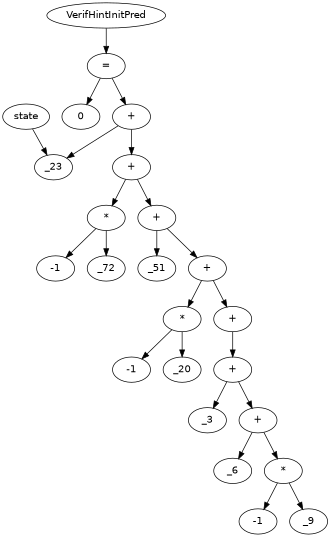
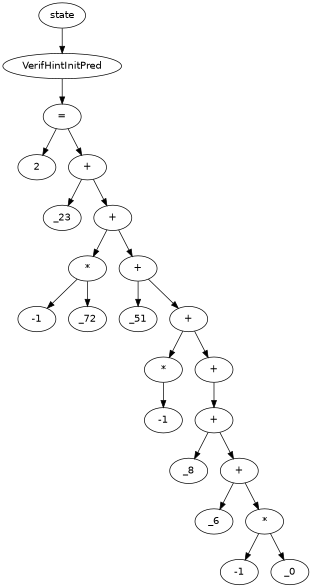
(81, 117) -> (37, 167)
(38, 139) -> (62, 37)
(182, 370) -> none
(207, 420) -> (189, 471)
(309, 521) -> (290, 572)
